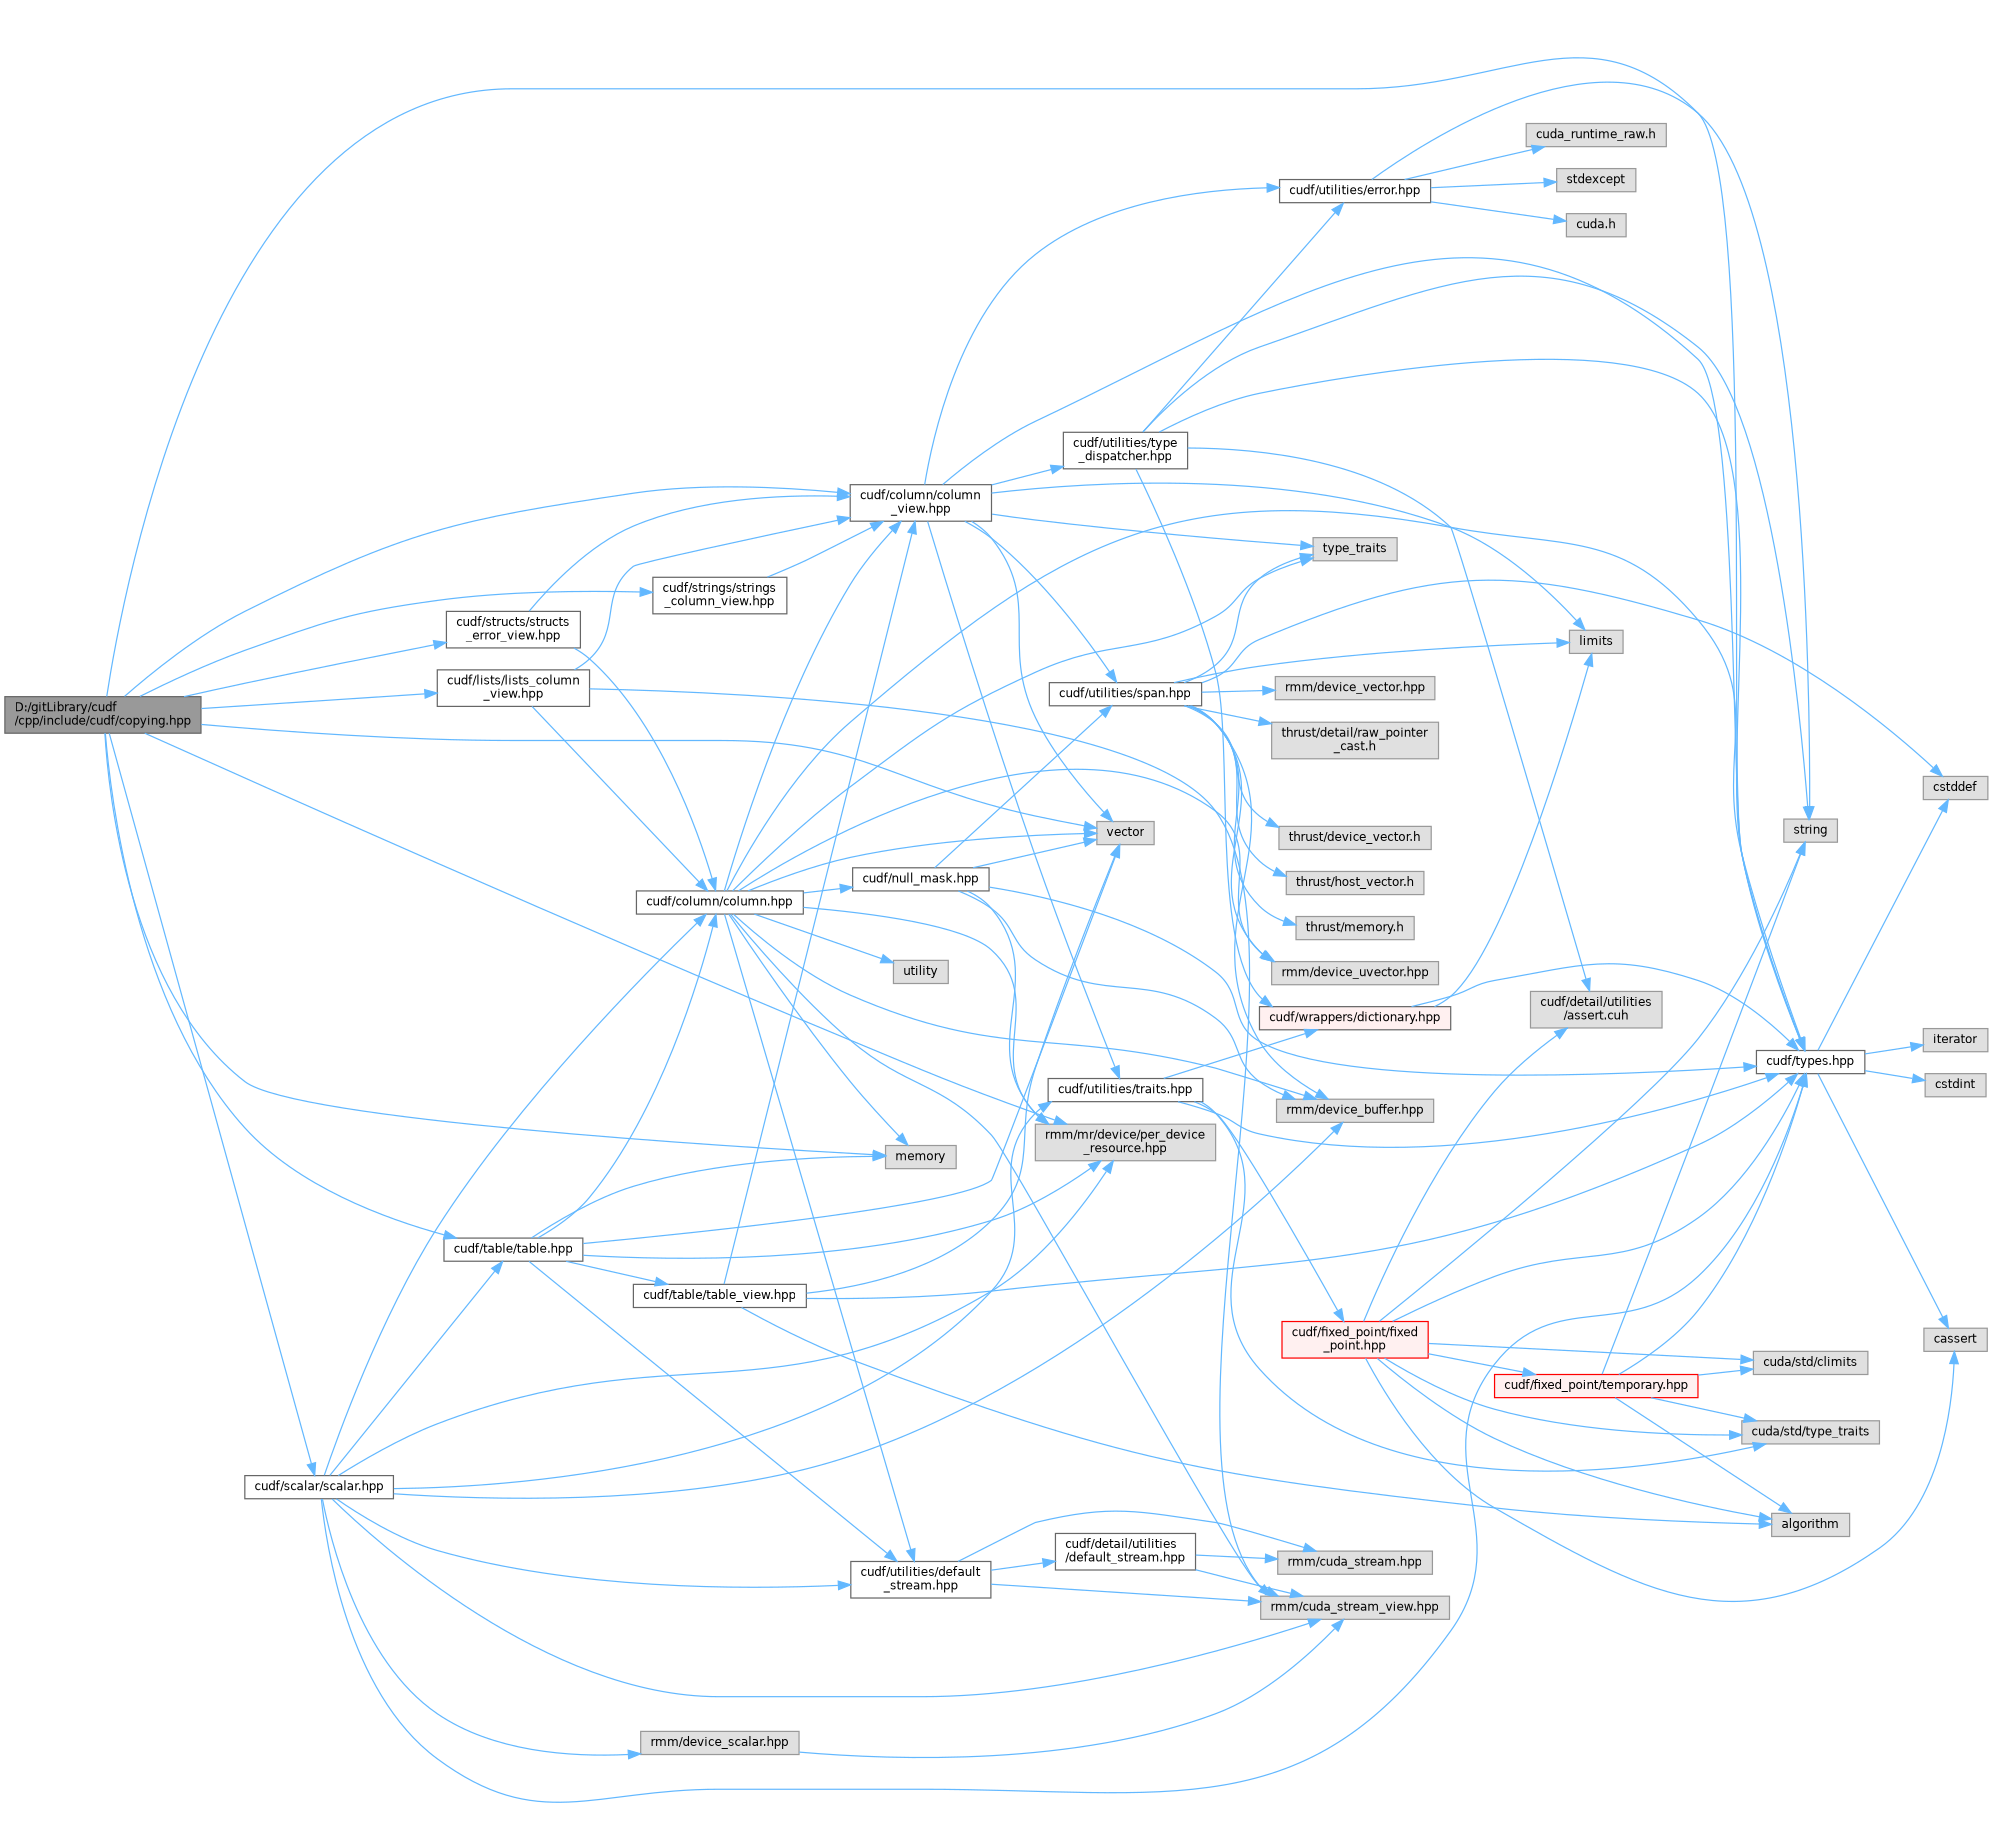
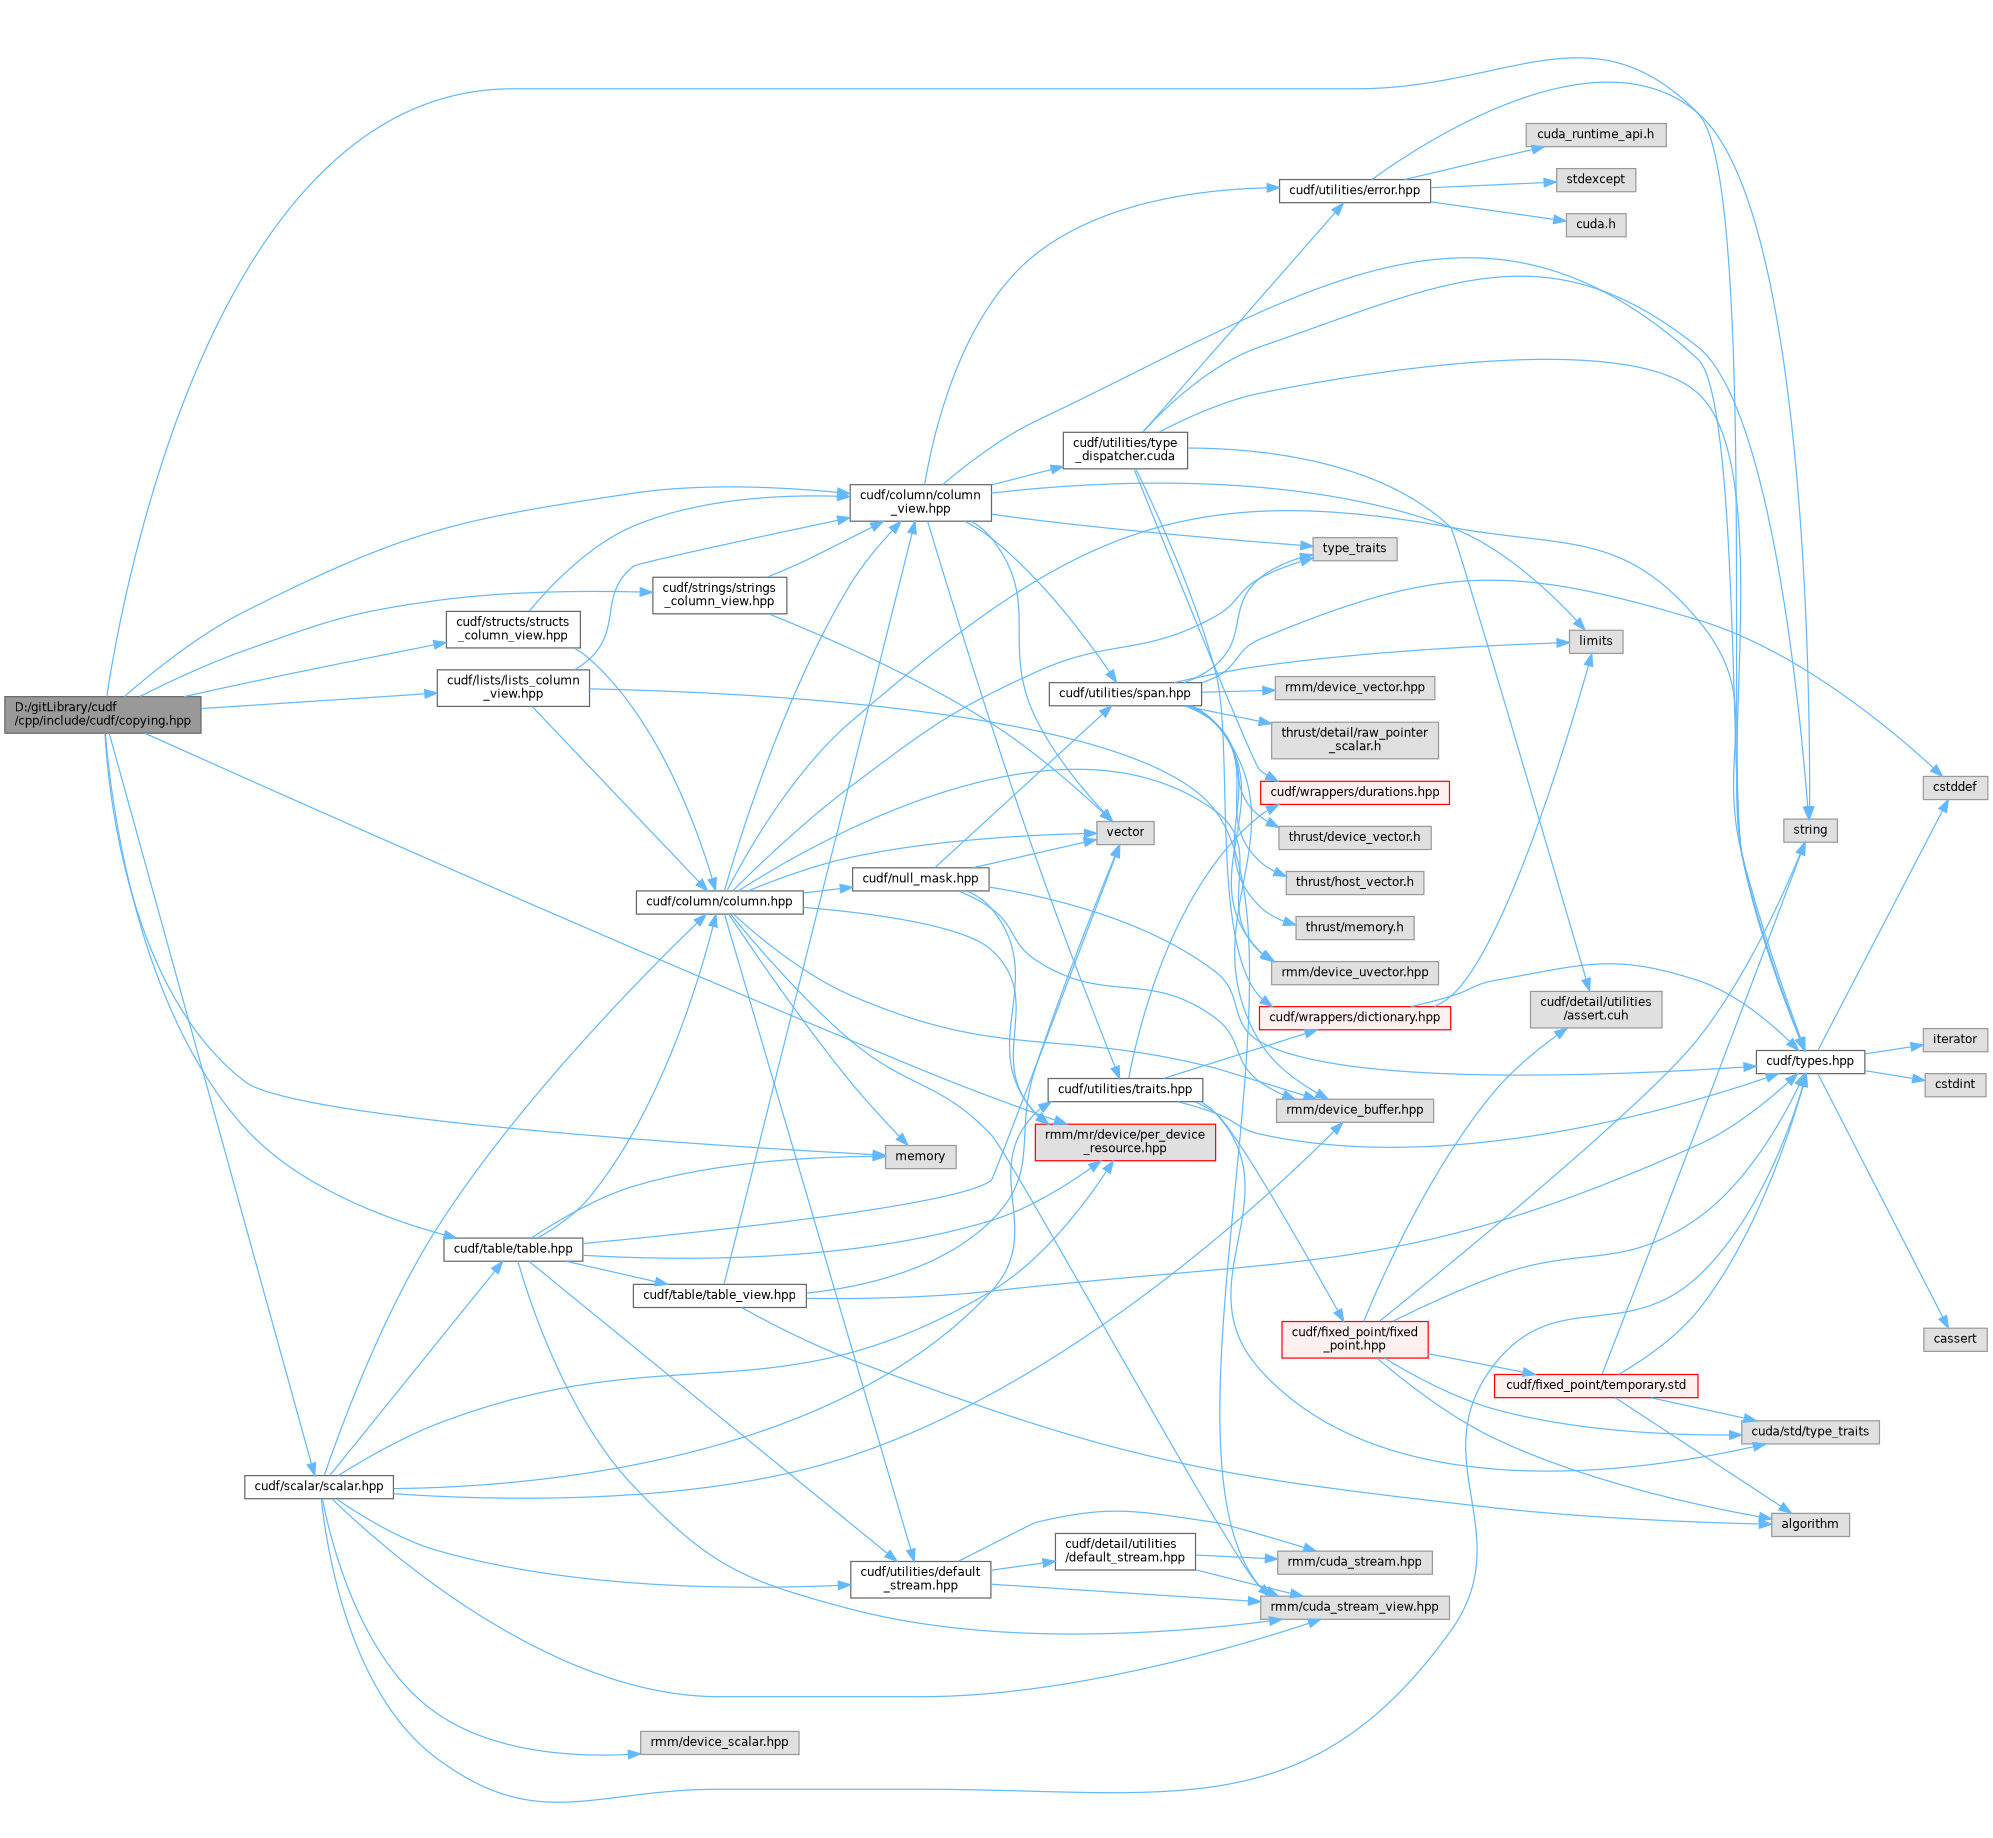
(1596, 135) -> (1596, 135)
(1125, 451) -> (1125, 451)
(513, 630) -> (513, 630)
(626, 741) -> (946, 697)
(1355, 741) -> (1355, 741)
none -> (1355, 793)
(921, 972) -> none
(1355, 1018) -> (1355, 1018)
(1125, 1142) -> (1125, 1142)
(1811, 1363) -> none
(1596, 1386) -> (1596, 1386)
(1686, 1596) -> none
(1083, 1746) -> (808, 1597)
